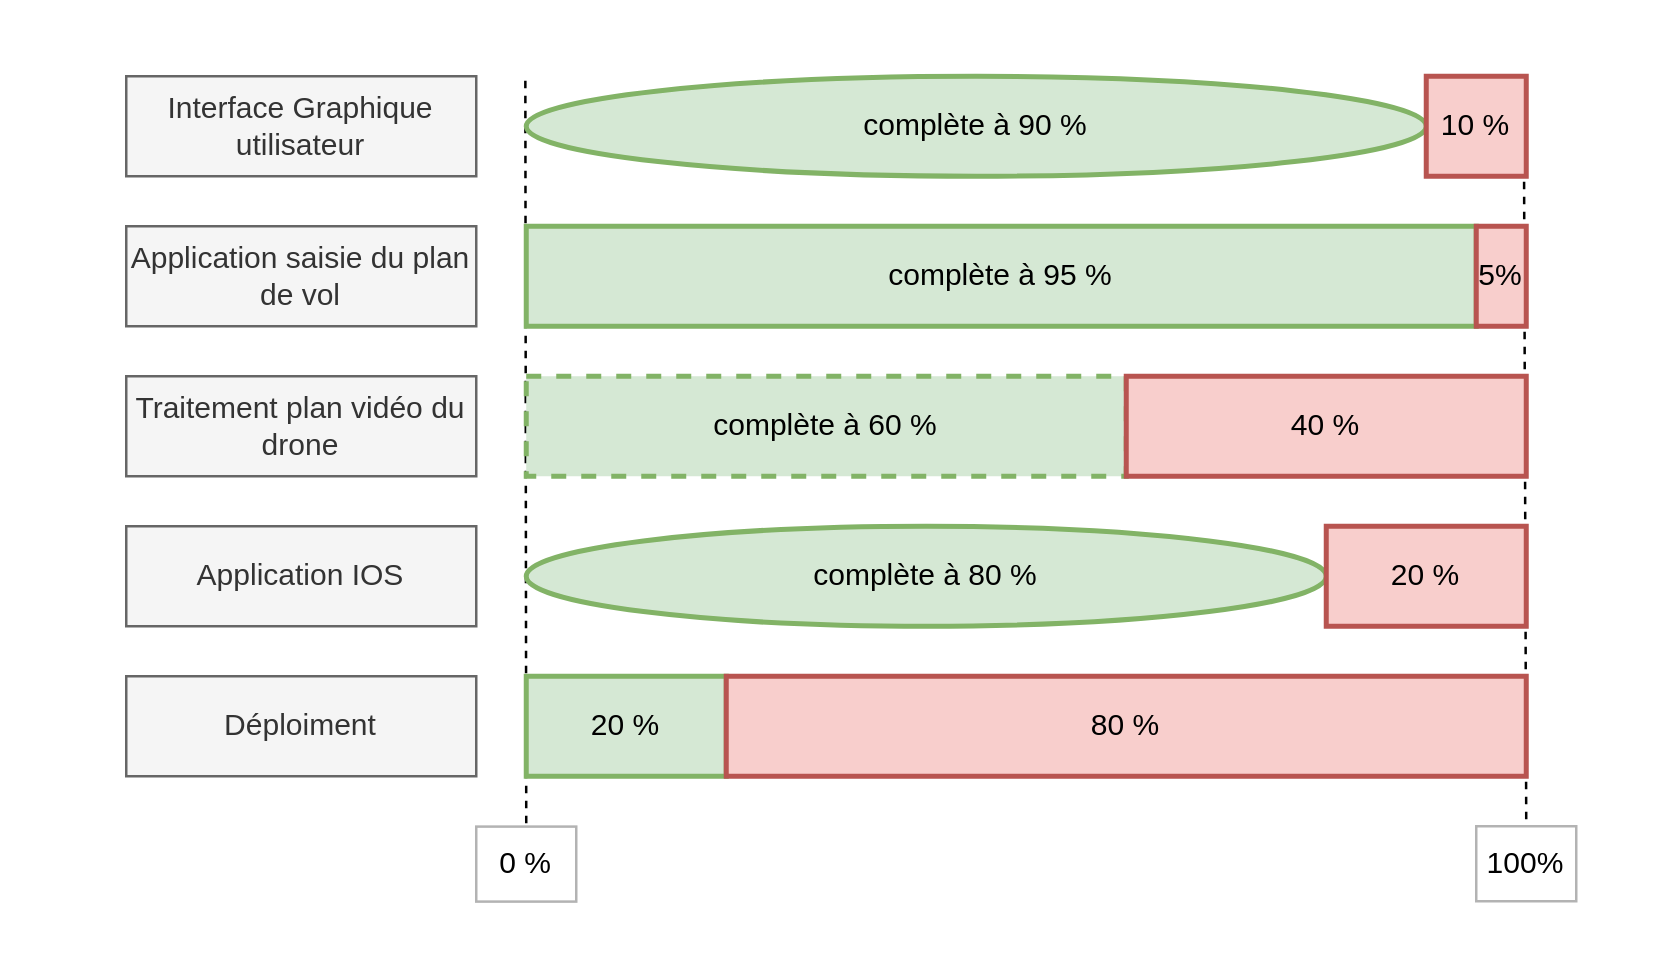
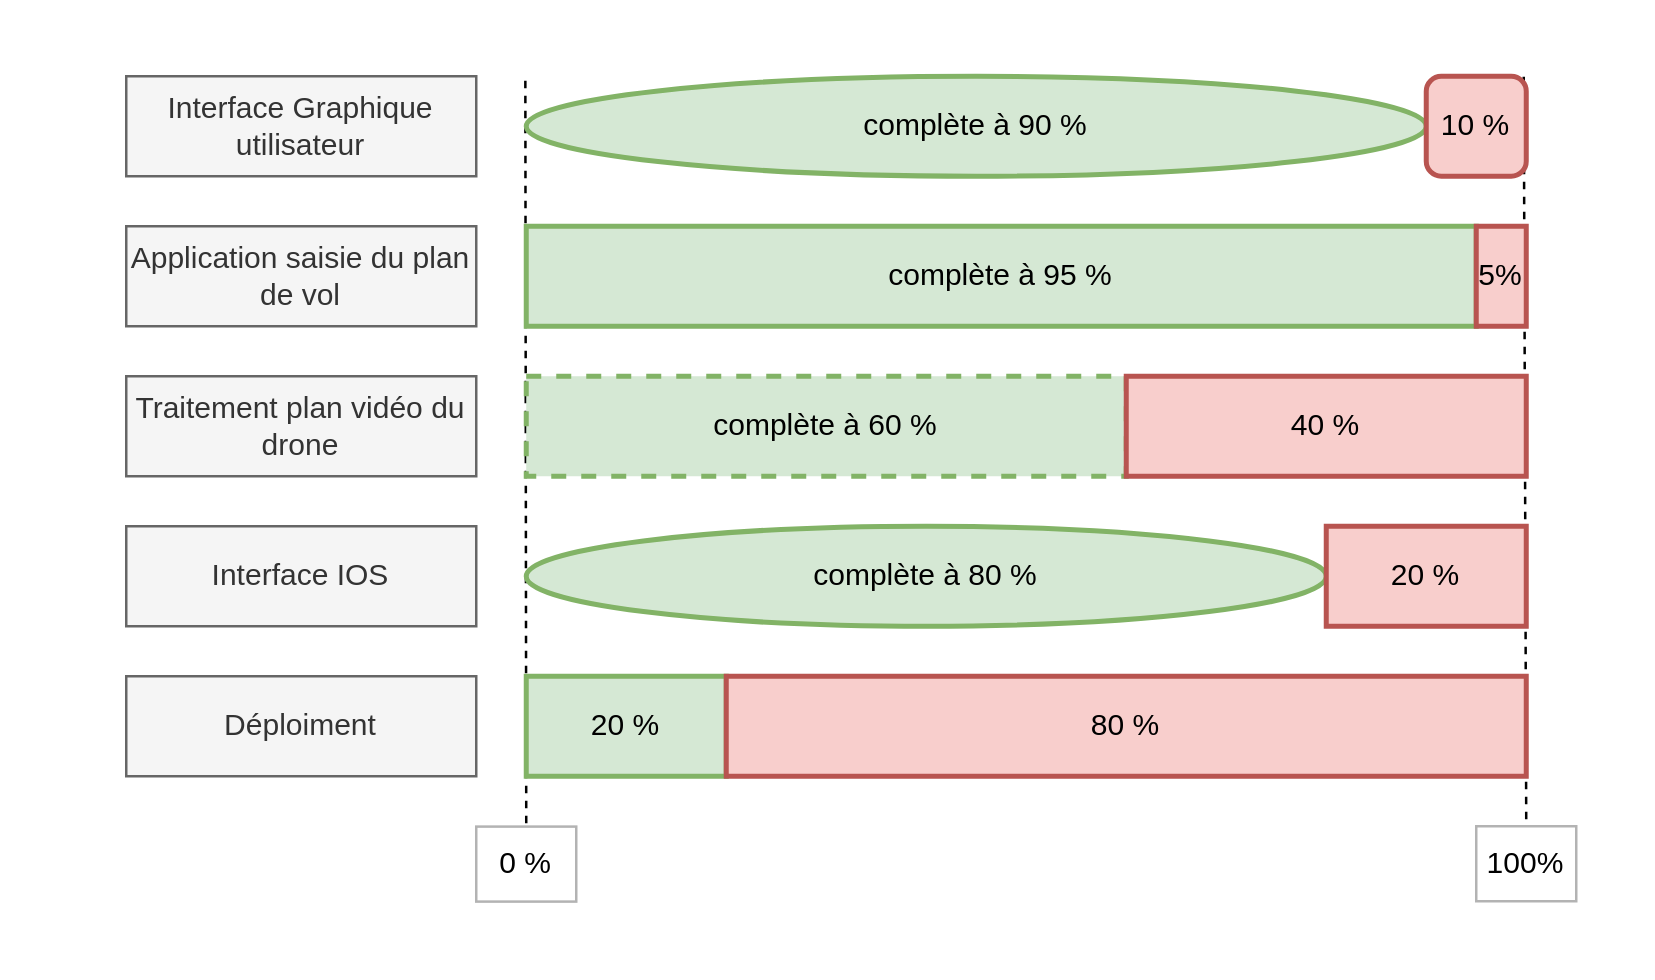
(1476, 126) -> (1476, 126)
(301, 576) -> (301, 576)
